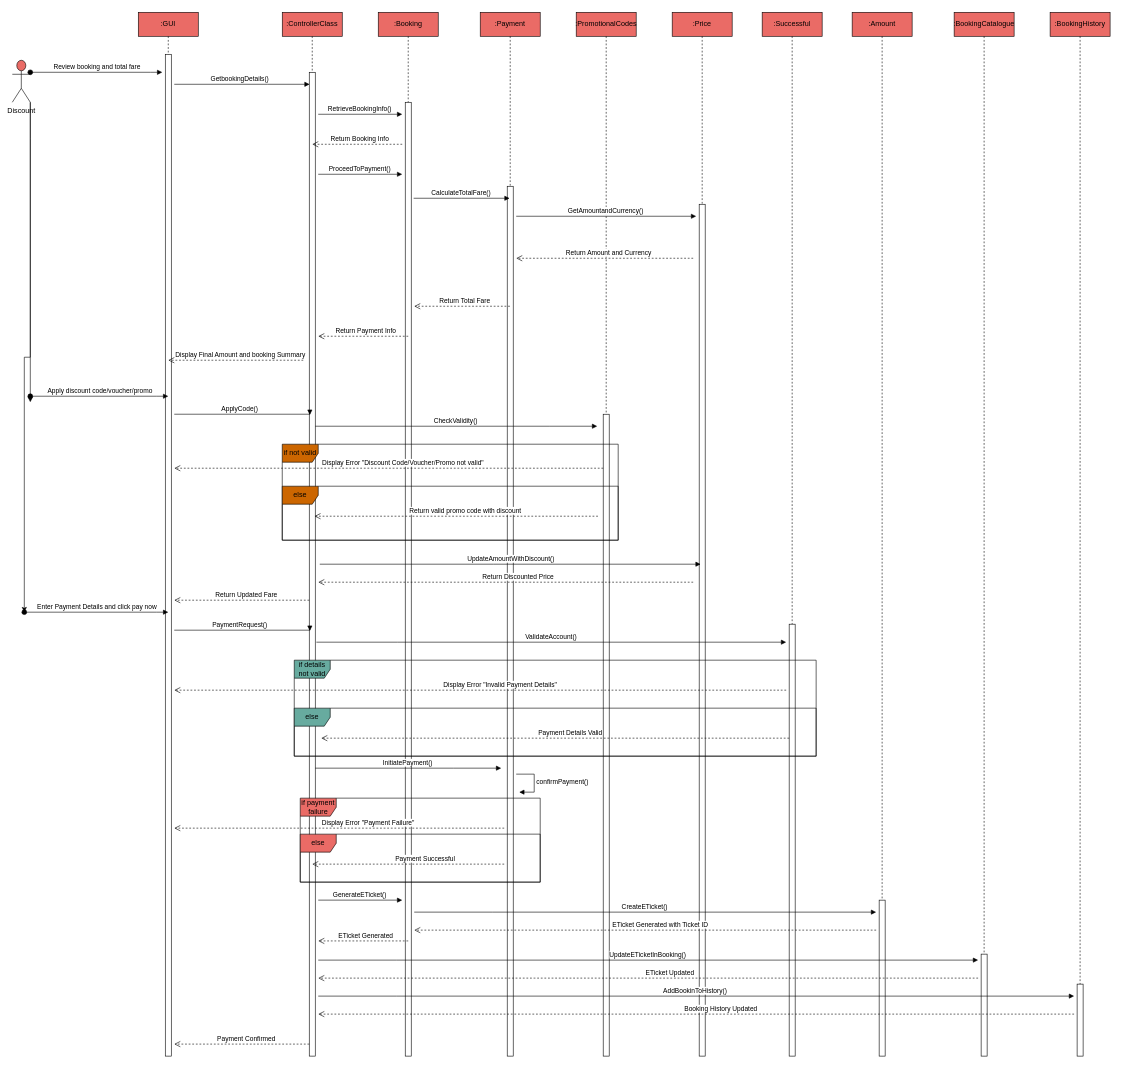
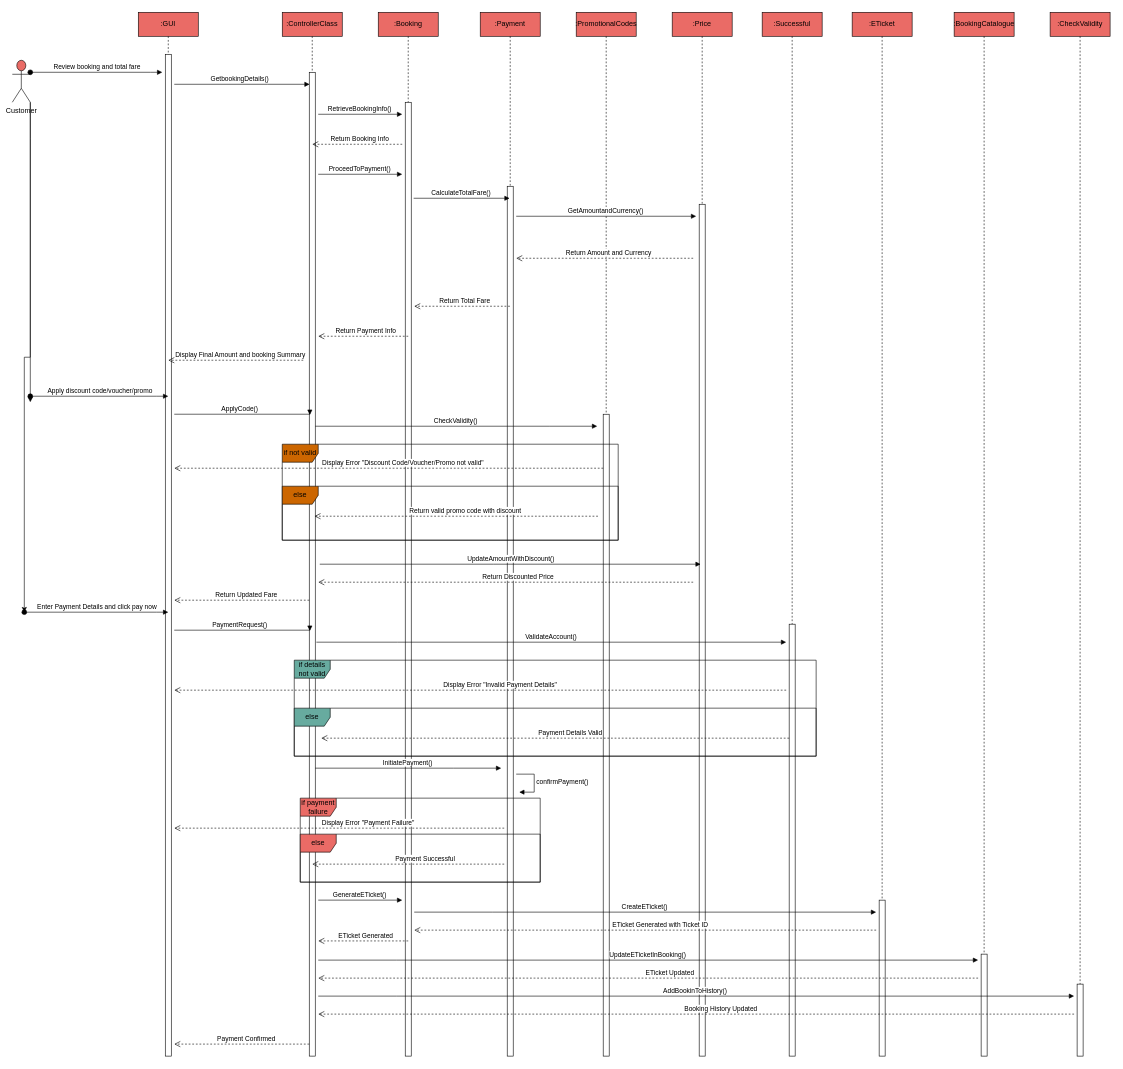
(882, 24) -> (882, 24)
(1080, 24) -> (1080, 24)
(22, 111) -> (22, 111)
